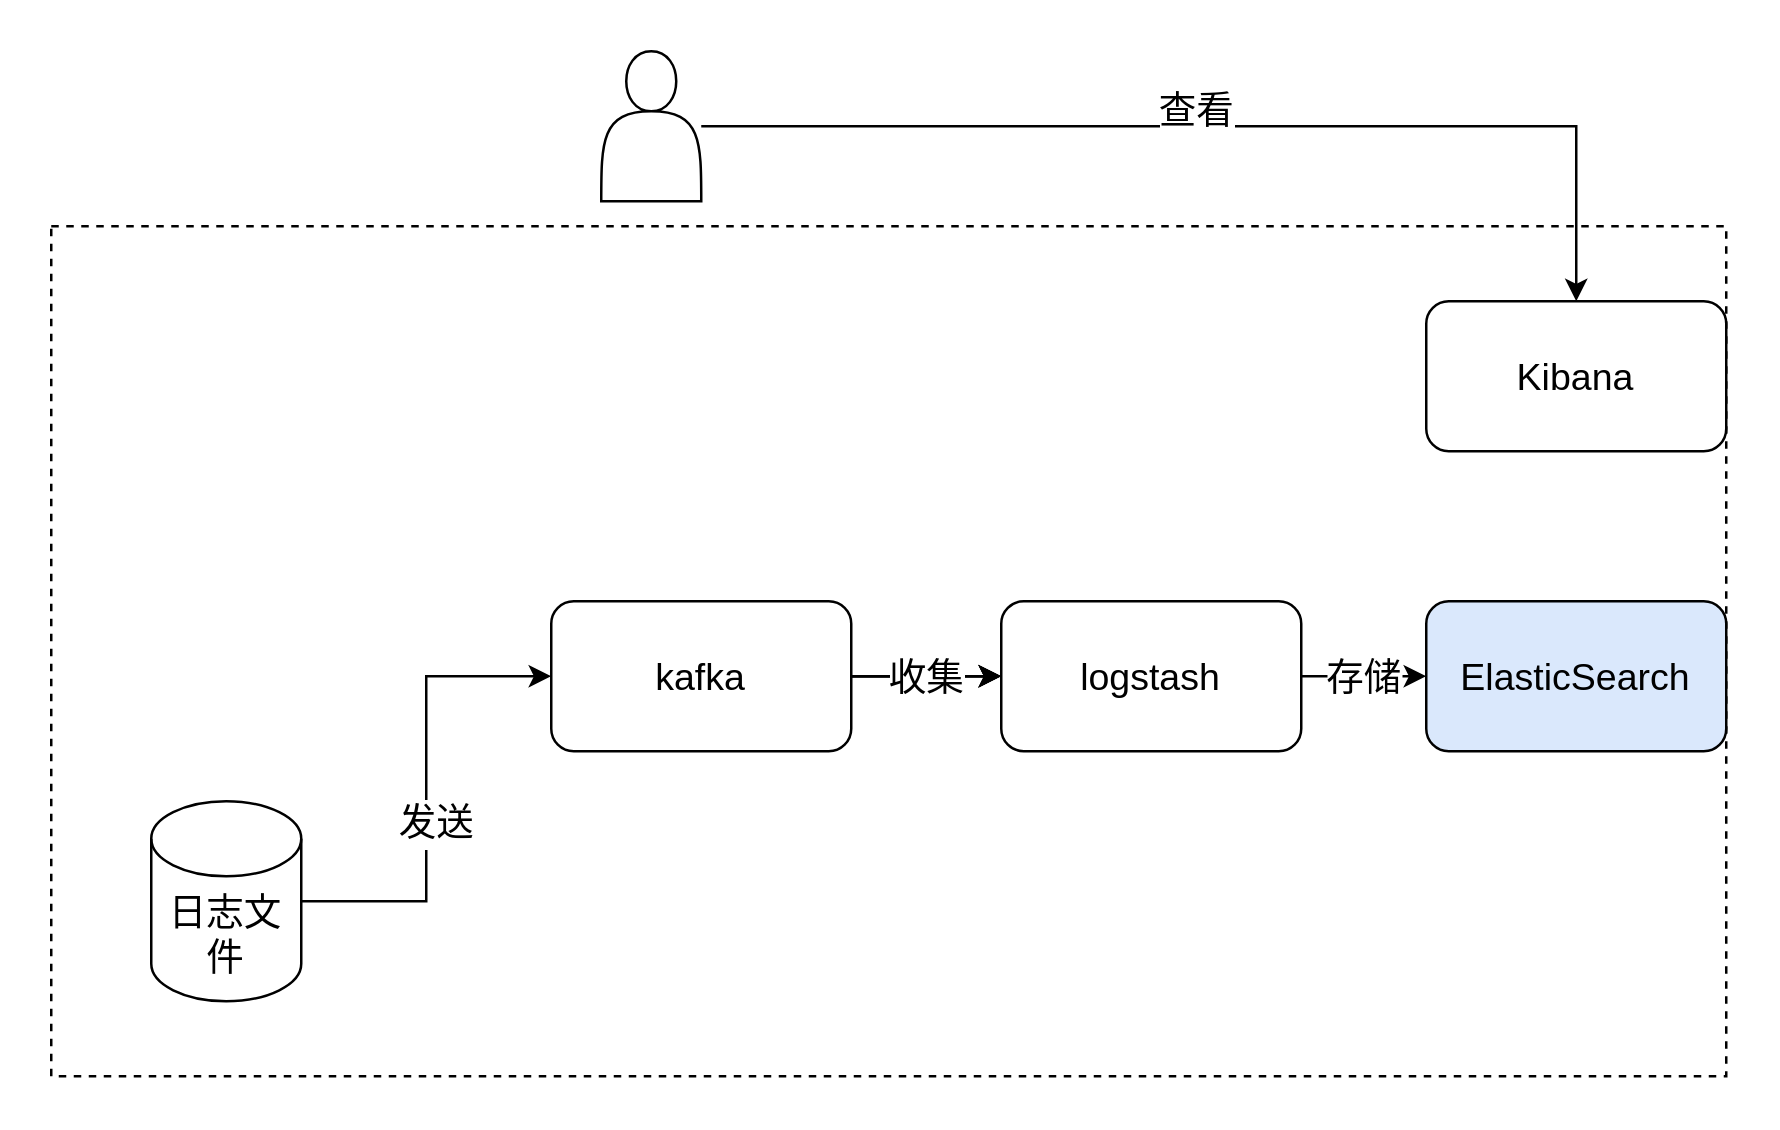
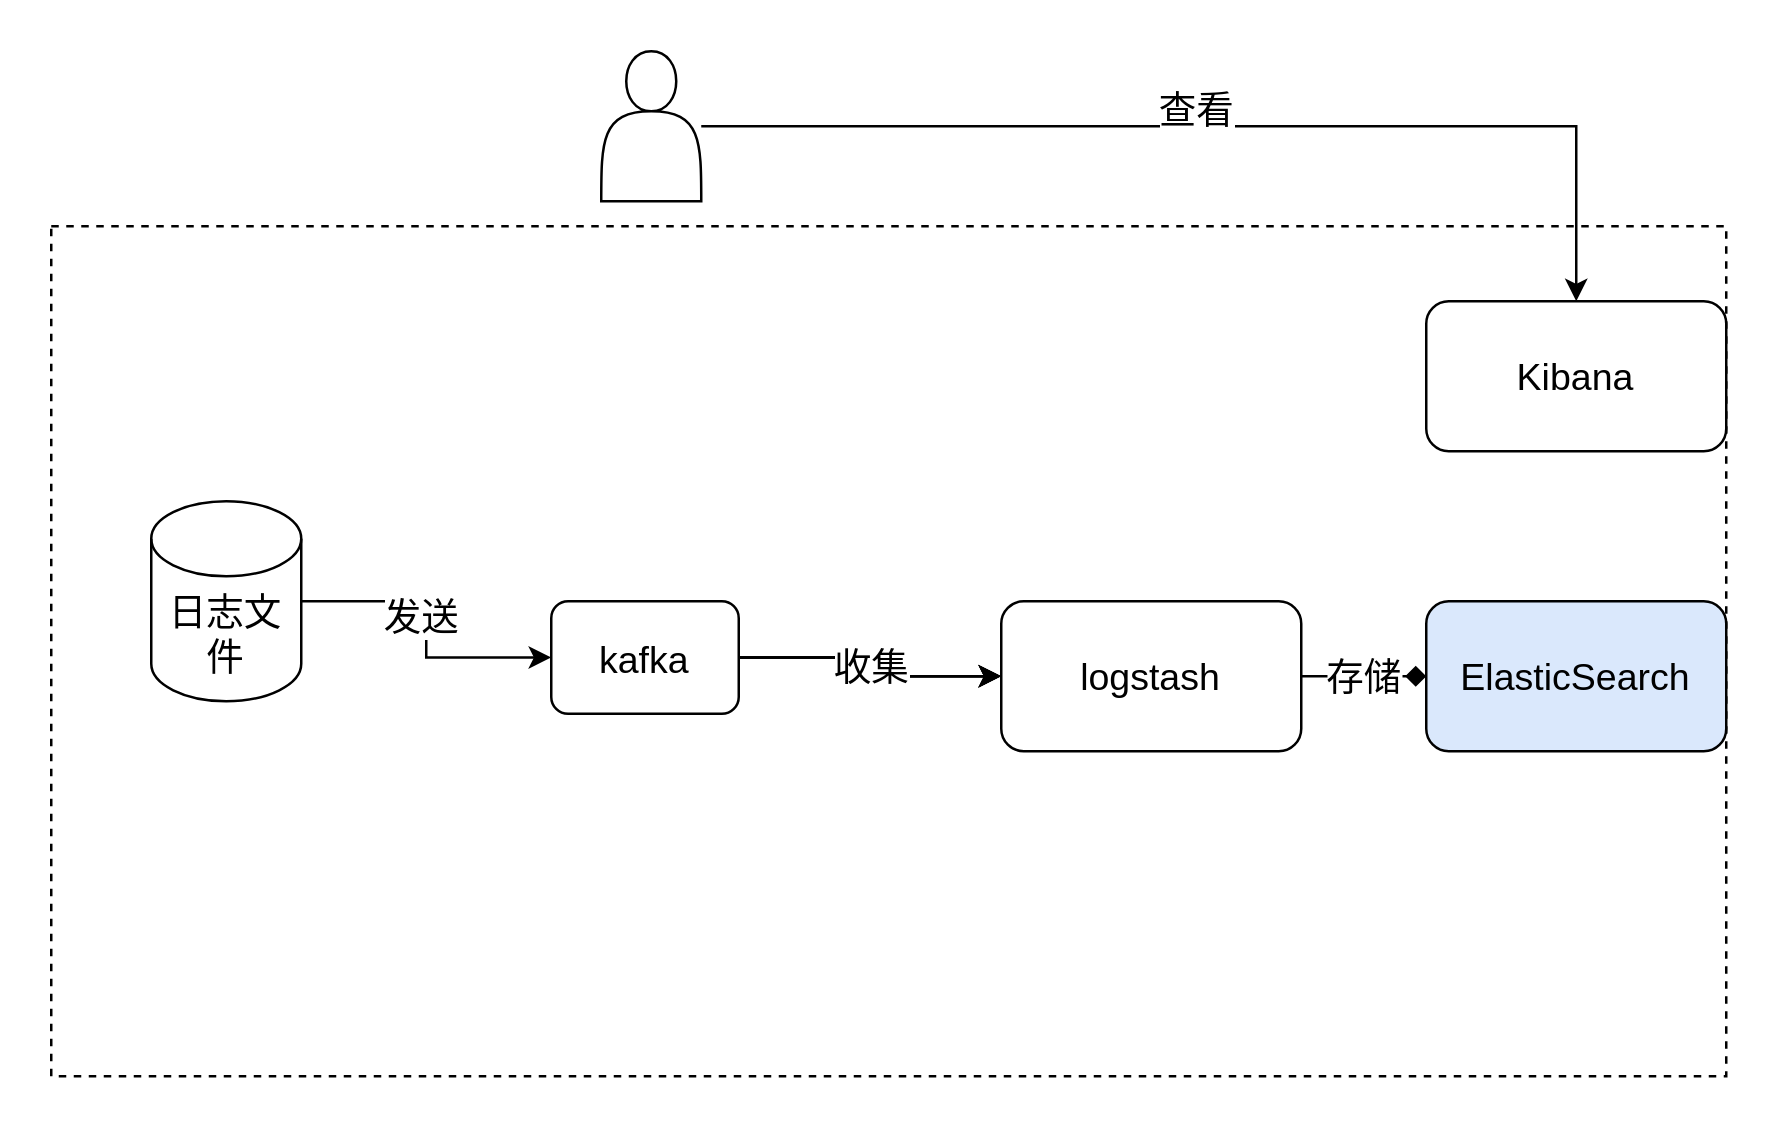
(701, 676) -> (645, 658)
(1407, 676) -> (1406, 676)
(226, 901) -> (226, 601)
